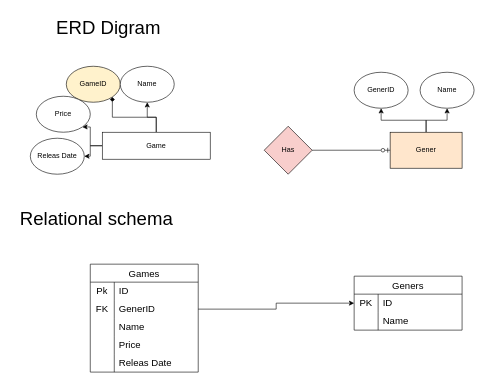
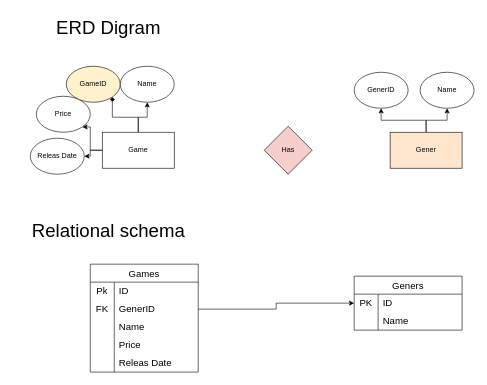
(156, 146) -> (138, 150)
(347, 150) -> none
(96, 219) -> (108, 231)
